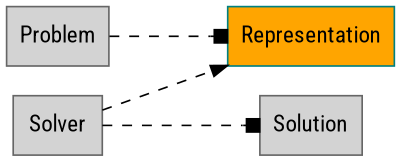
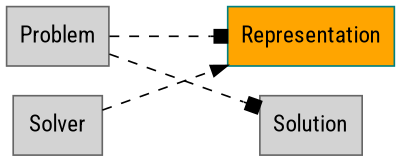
(173, 125) -> (166, 74)
